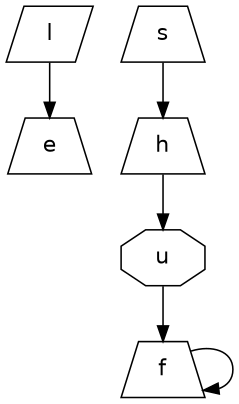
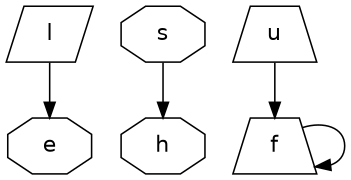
(163, 34) -> (163, 34)
(50, 146) -> (50, 146)
(163, 146) -> (163, 146)
(163, 194) -> none
(163, 258) -> (275, 34)
